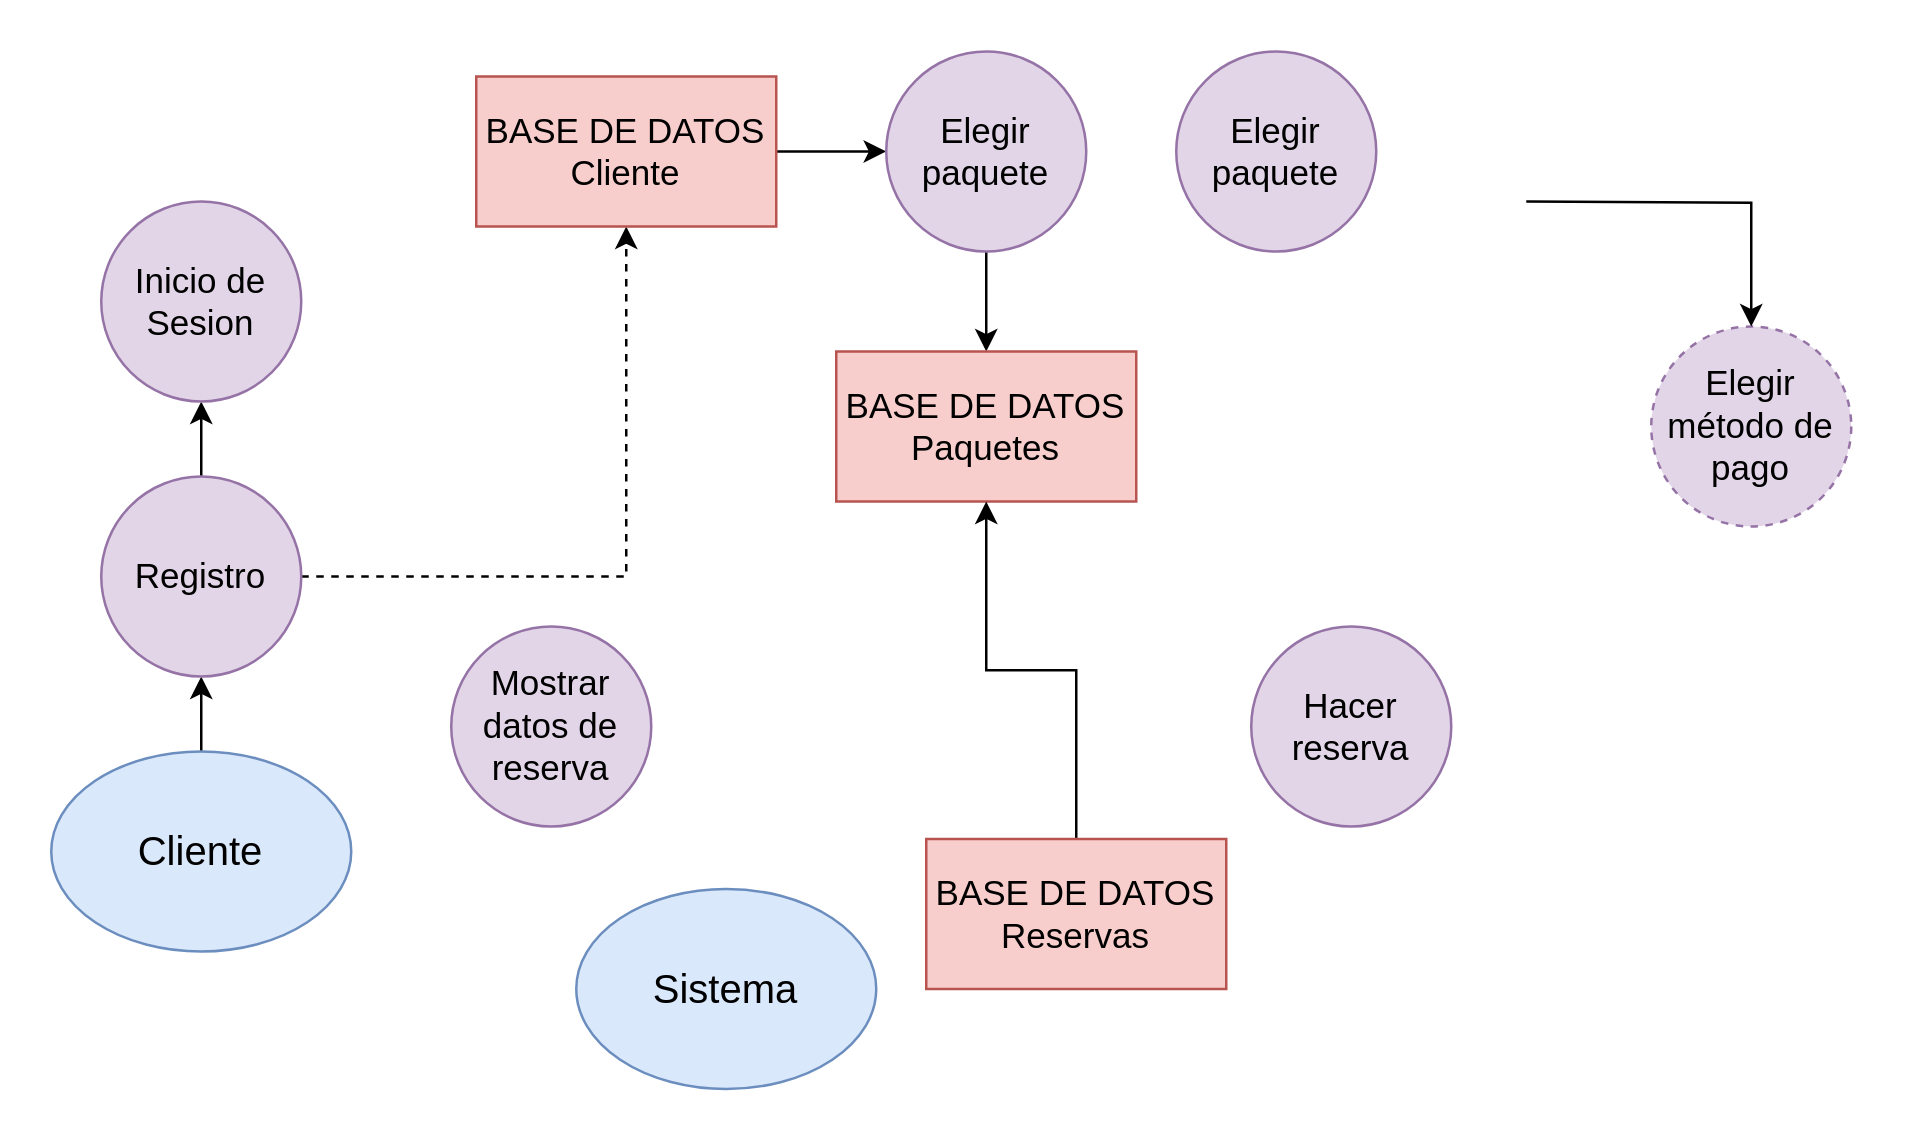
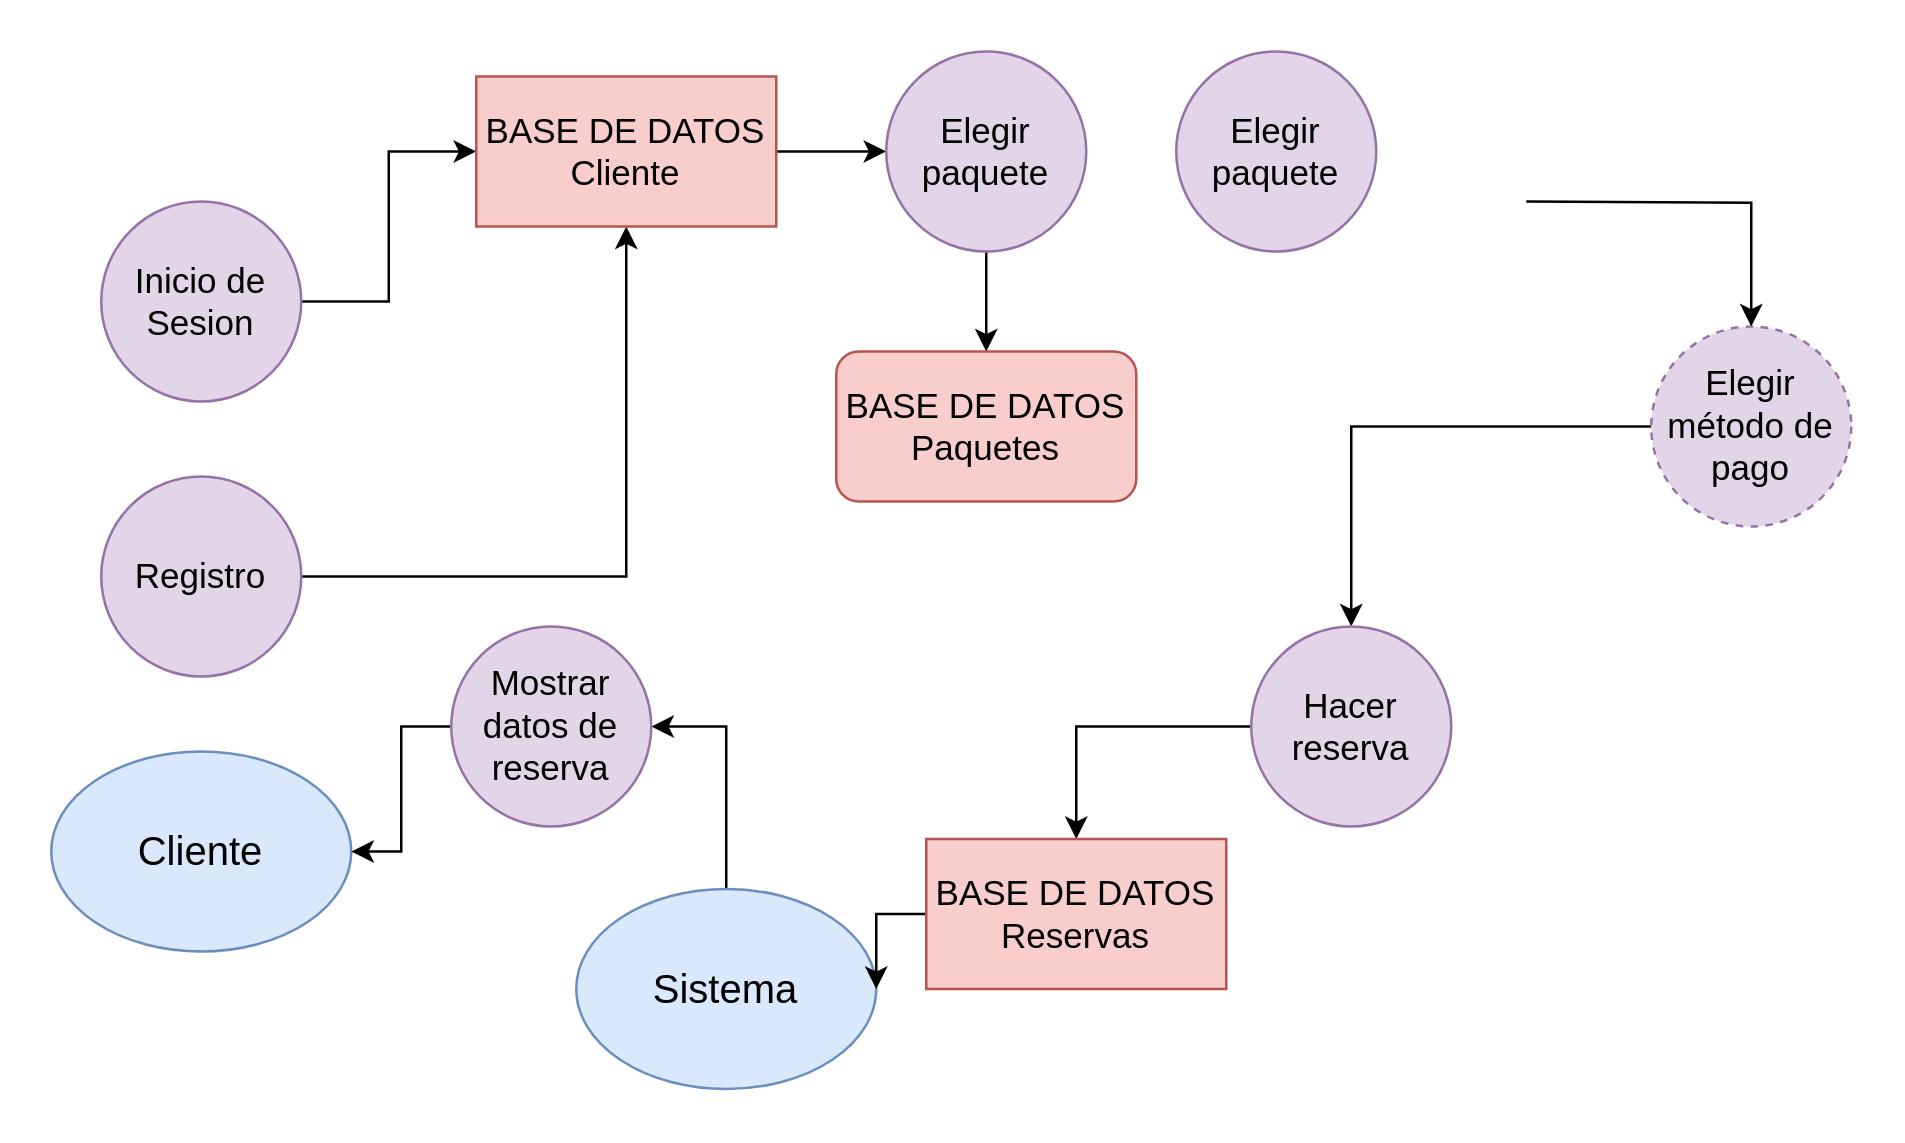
none -> (389, 234)
(986, 426) -> (986, 426)
none -> (1409, 426)
(201, 430) -> none
(626, 570) -> (626, 570)
(986, 665) -> (876, 918)
(201, 705) -> none
none -> (1166, 726)
none -> (726, 778)
none -> (401, 780)
